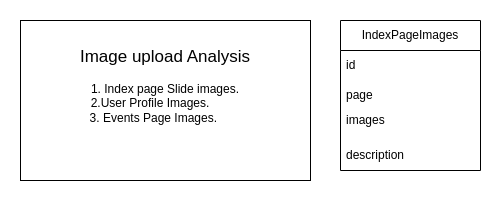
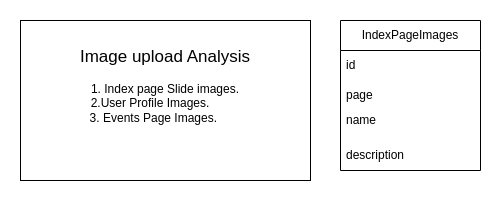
(365, 126) -> (360, 126)
